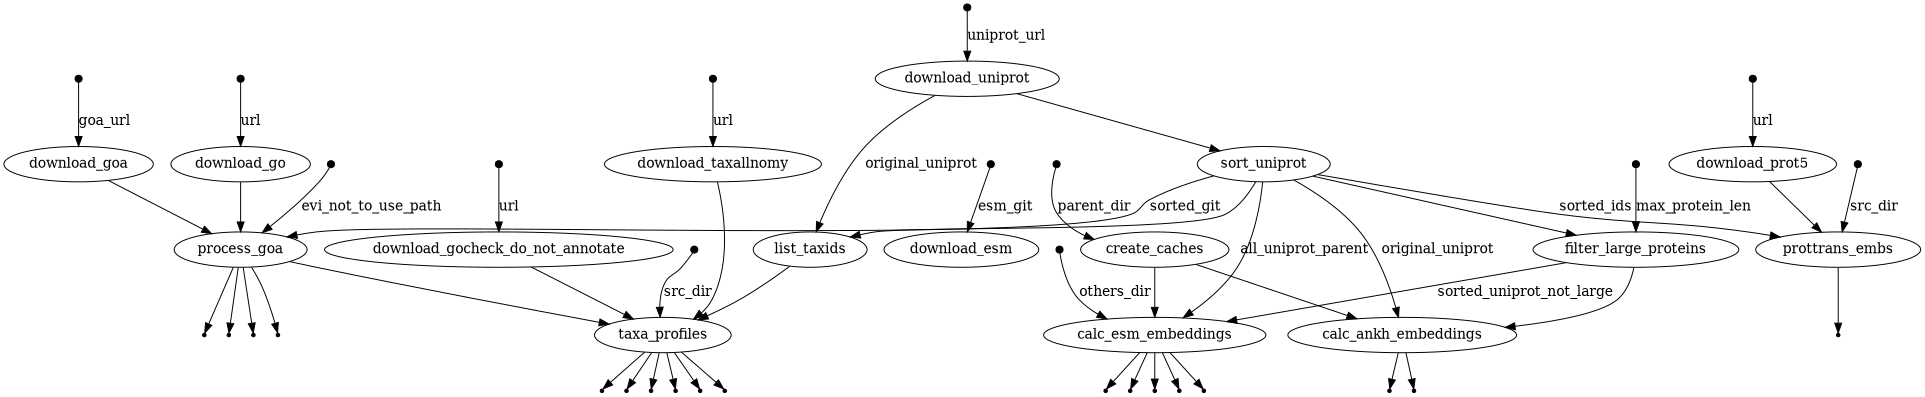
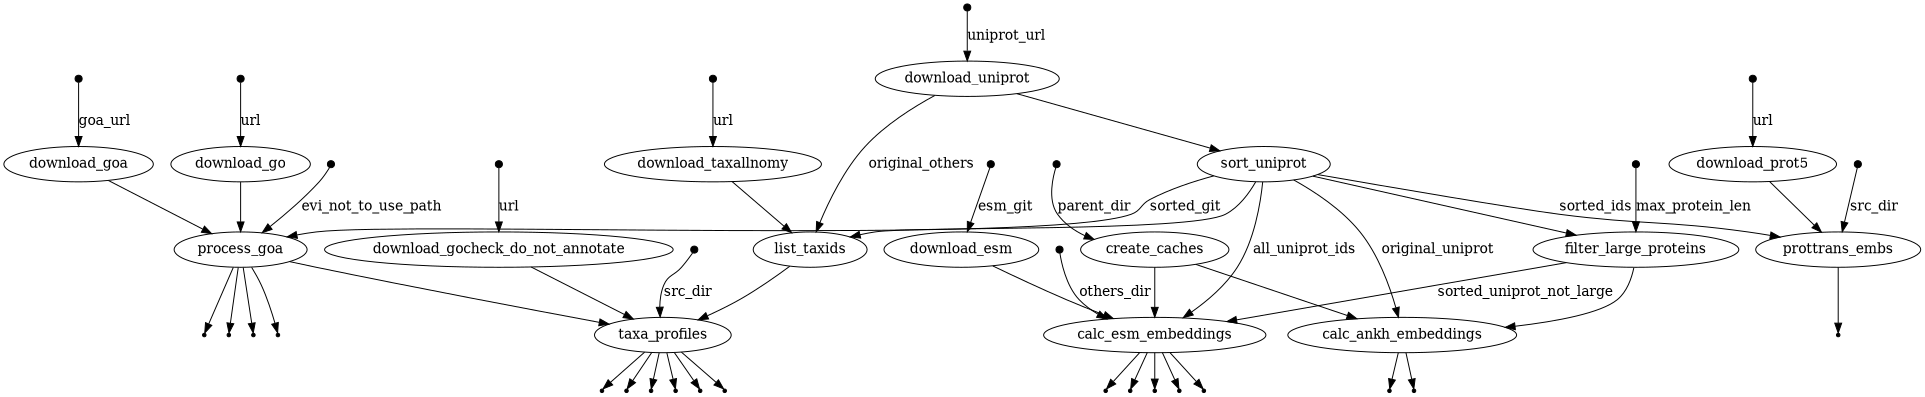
(922, 164) -> (922, 164)
(724, 250) -> (758, 204)
(1305, 250) -> (1305, 250)
none -> (1048, 292)
